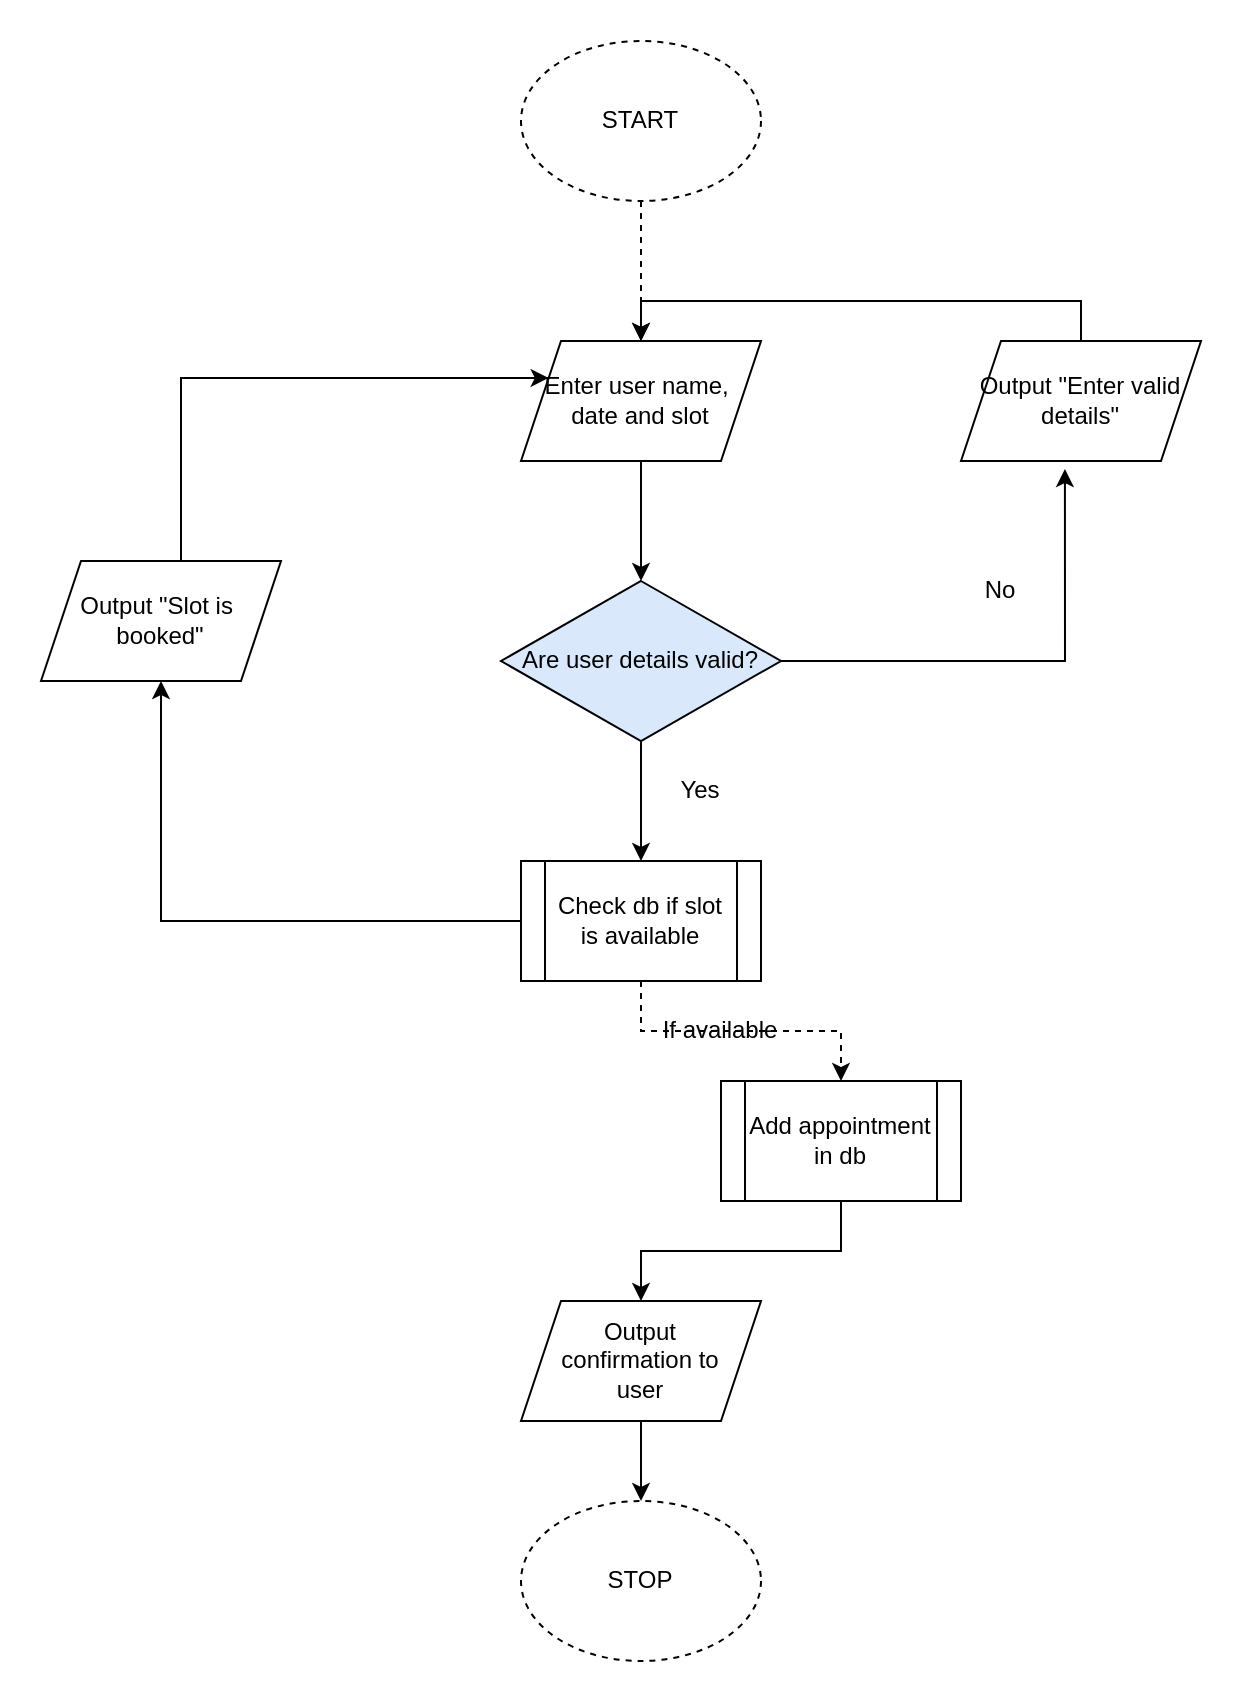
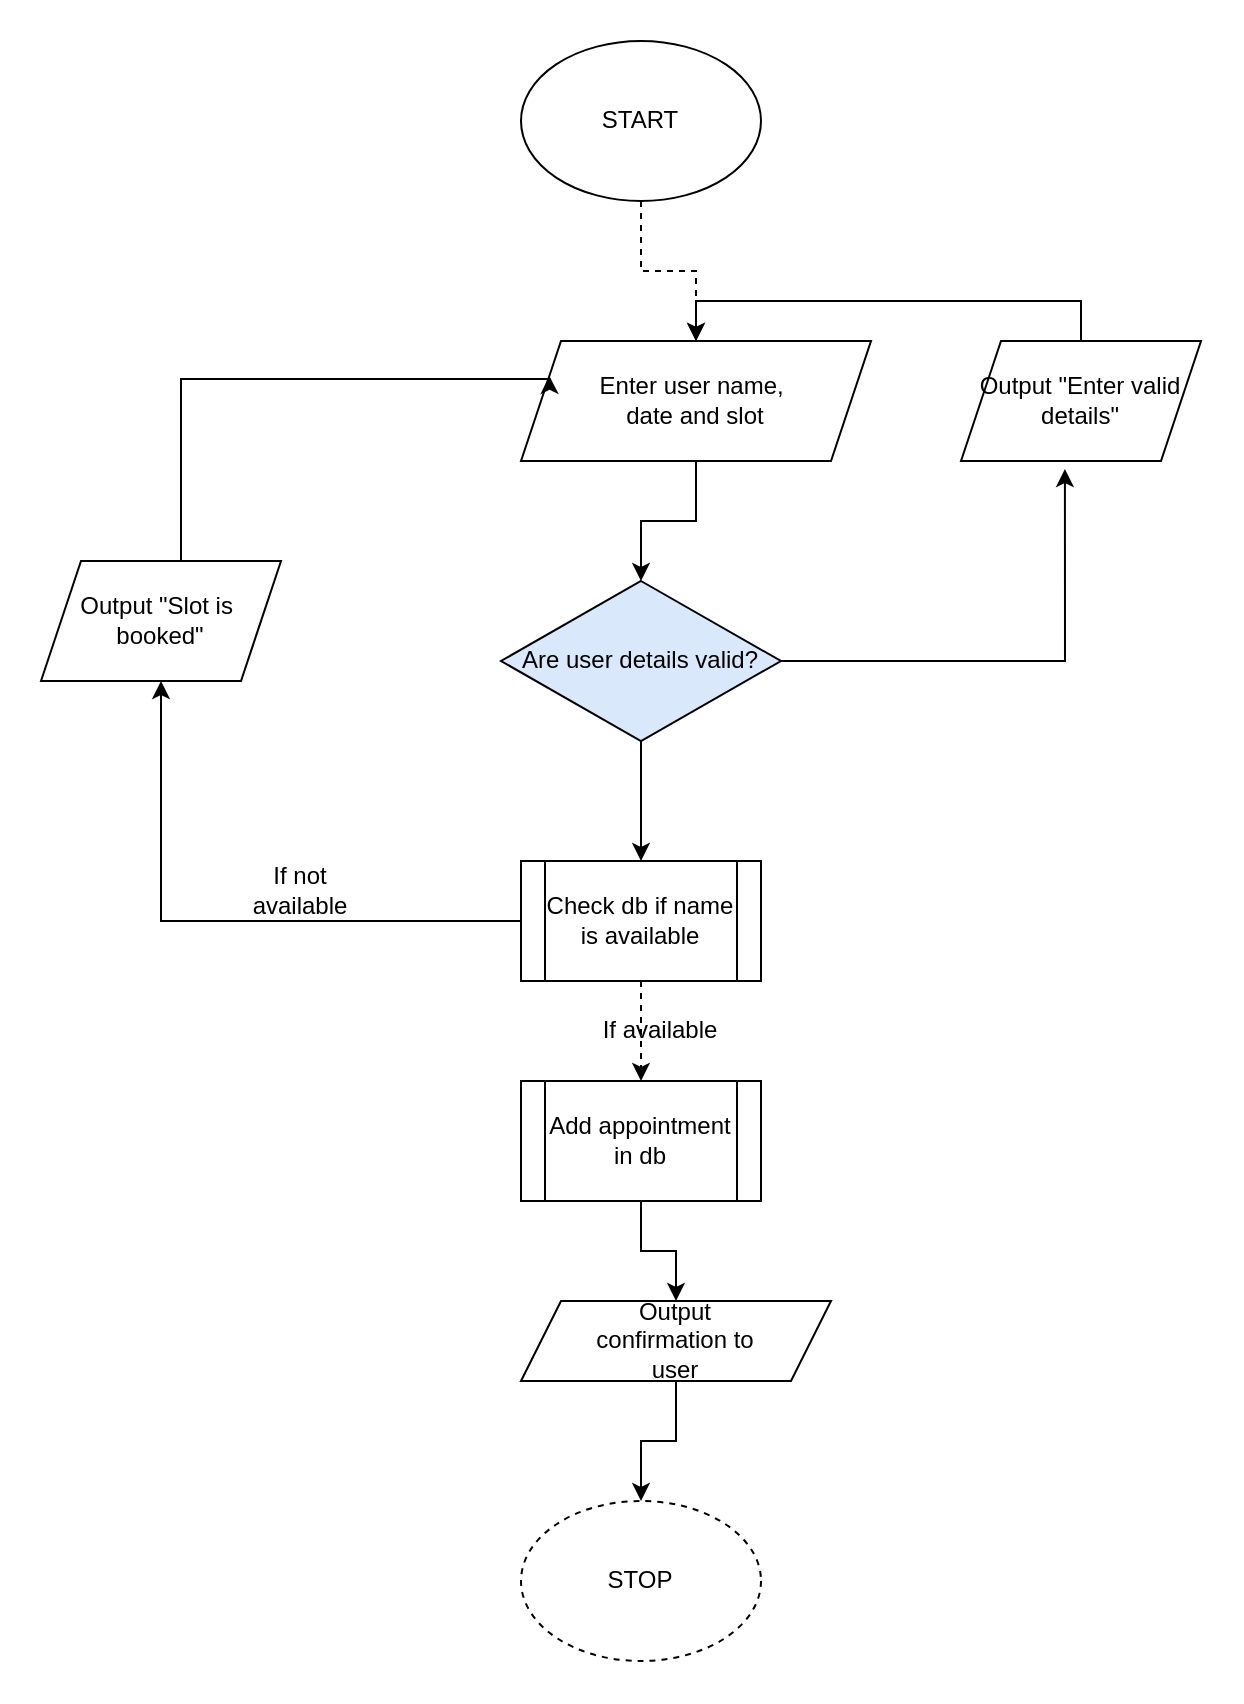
(641, 121) -> (641, 121)
(641, 401) -> (696, 401)
(1001, 591) -> none
(701, 791) -> none
none -> (301, 891)
(641, 921) -> (641, 921)
(721, 1031) -> (661, 1031)
(841, 1141) -> (641, 1141)
(641, 1361) -> (676, 1341)
